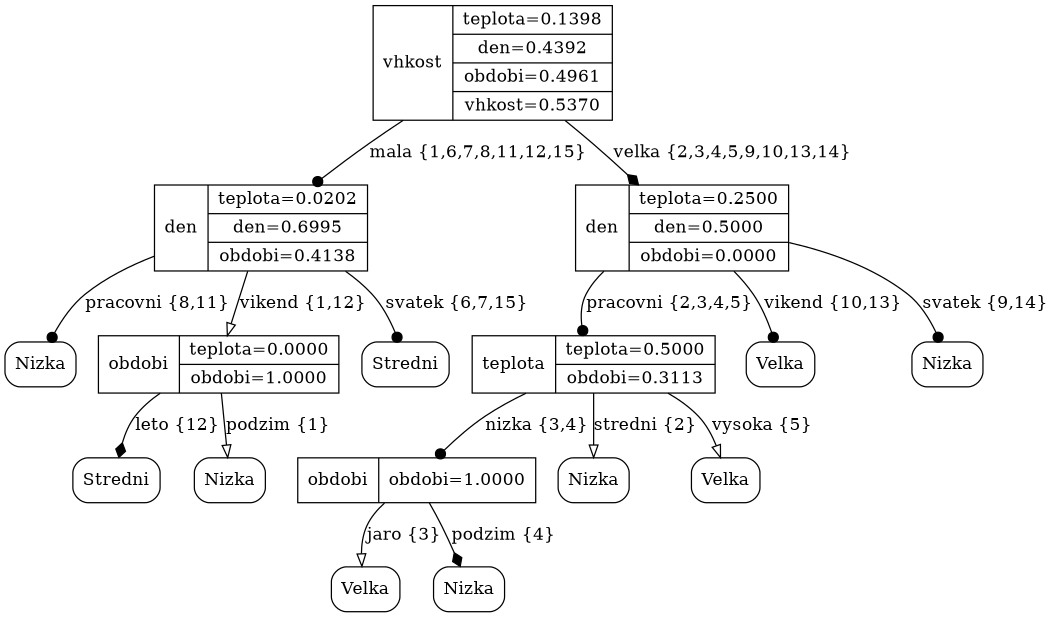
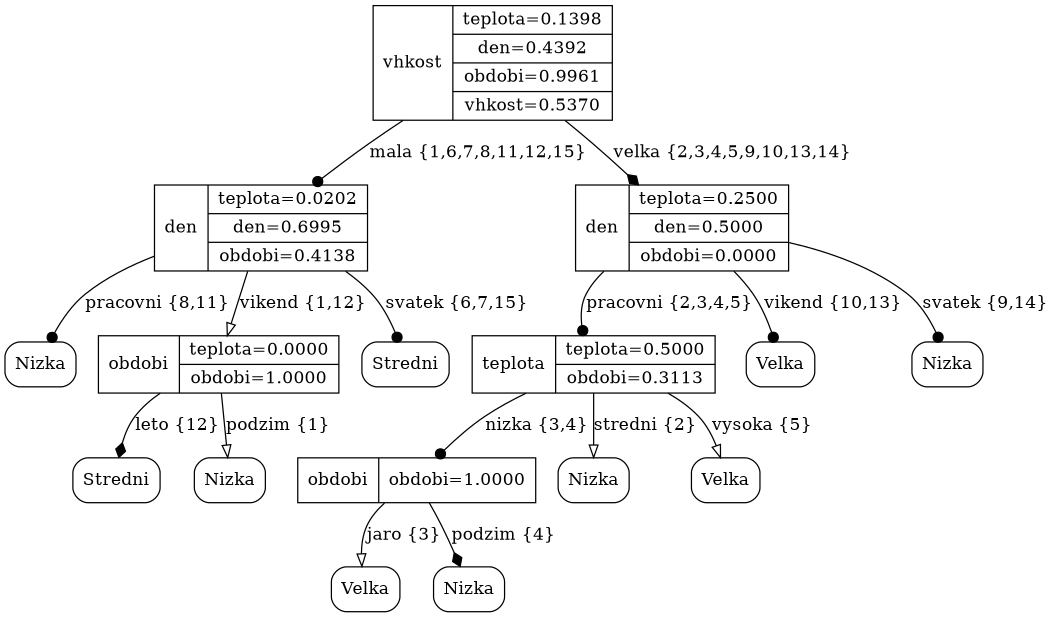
(533, 77) -> (533, 77)
